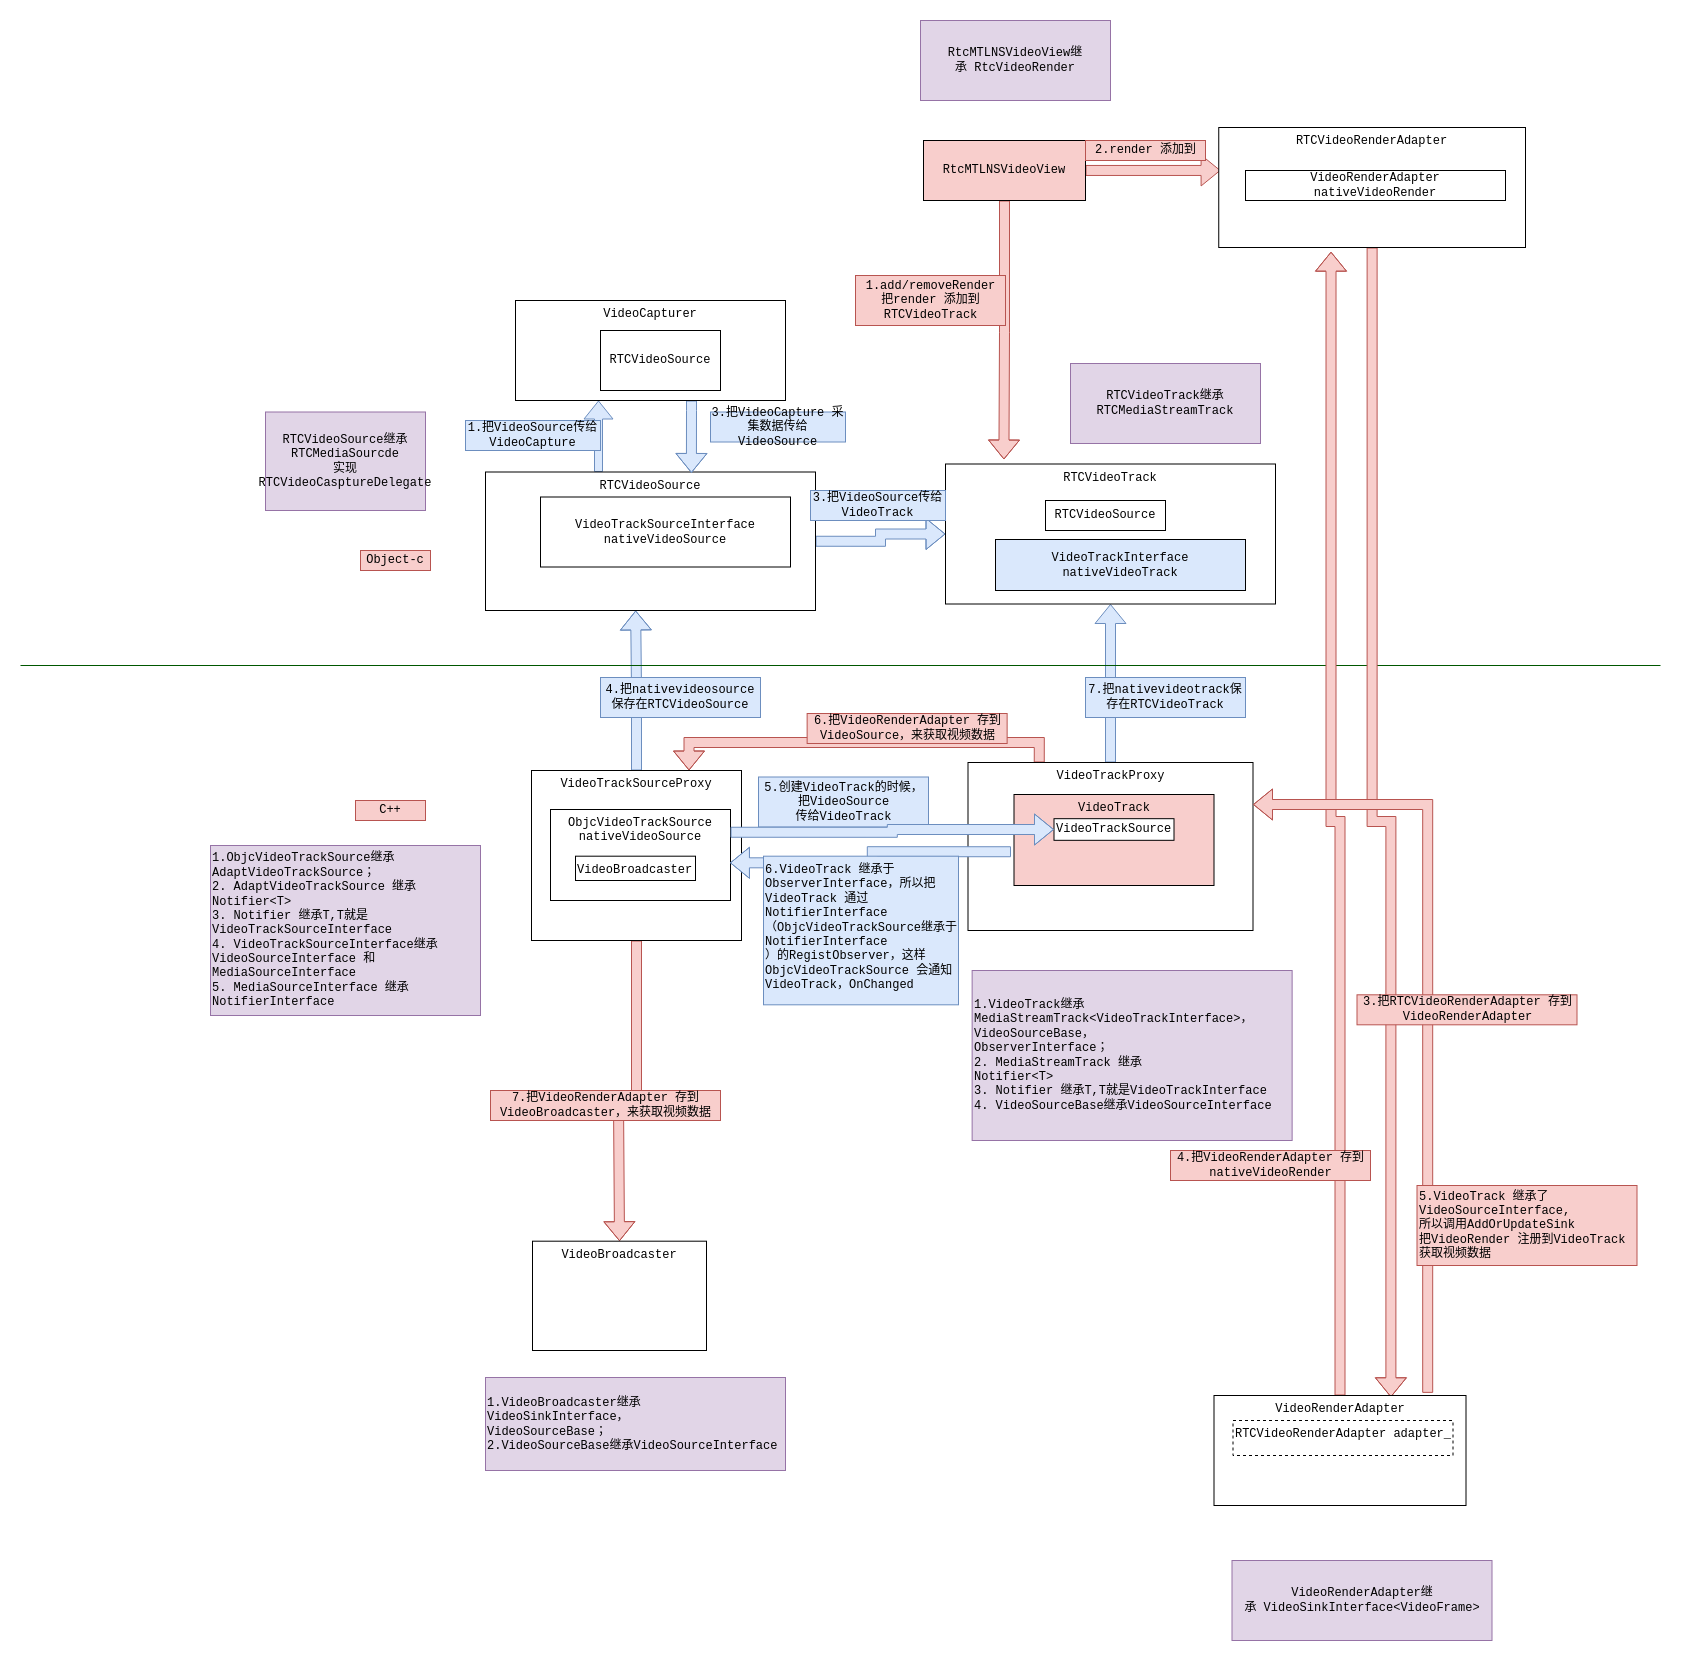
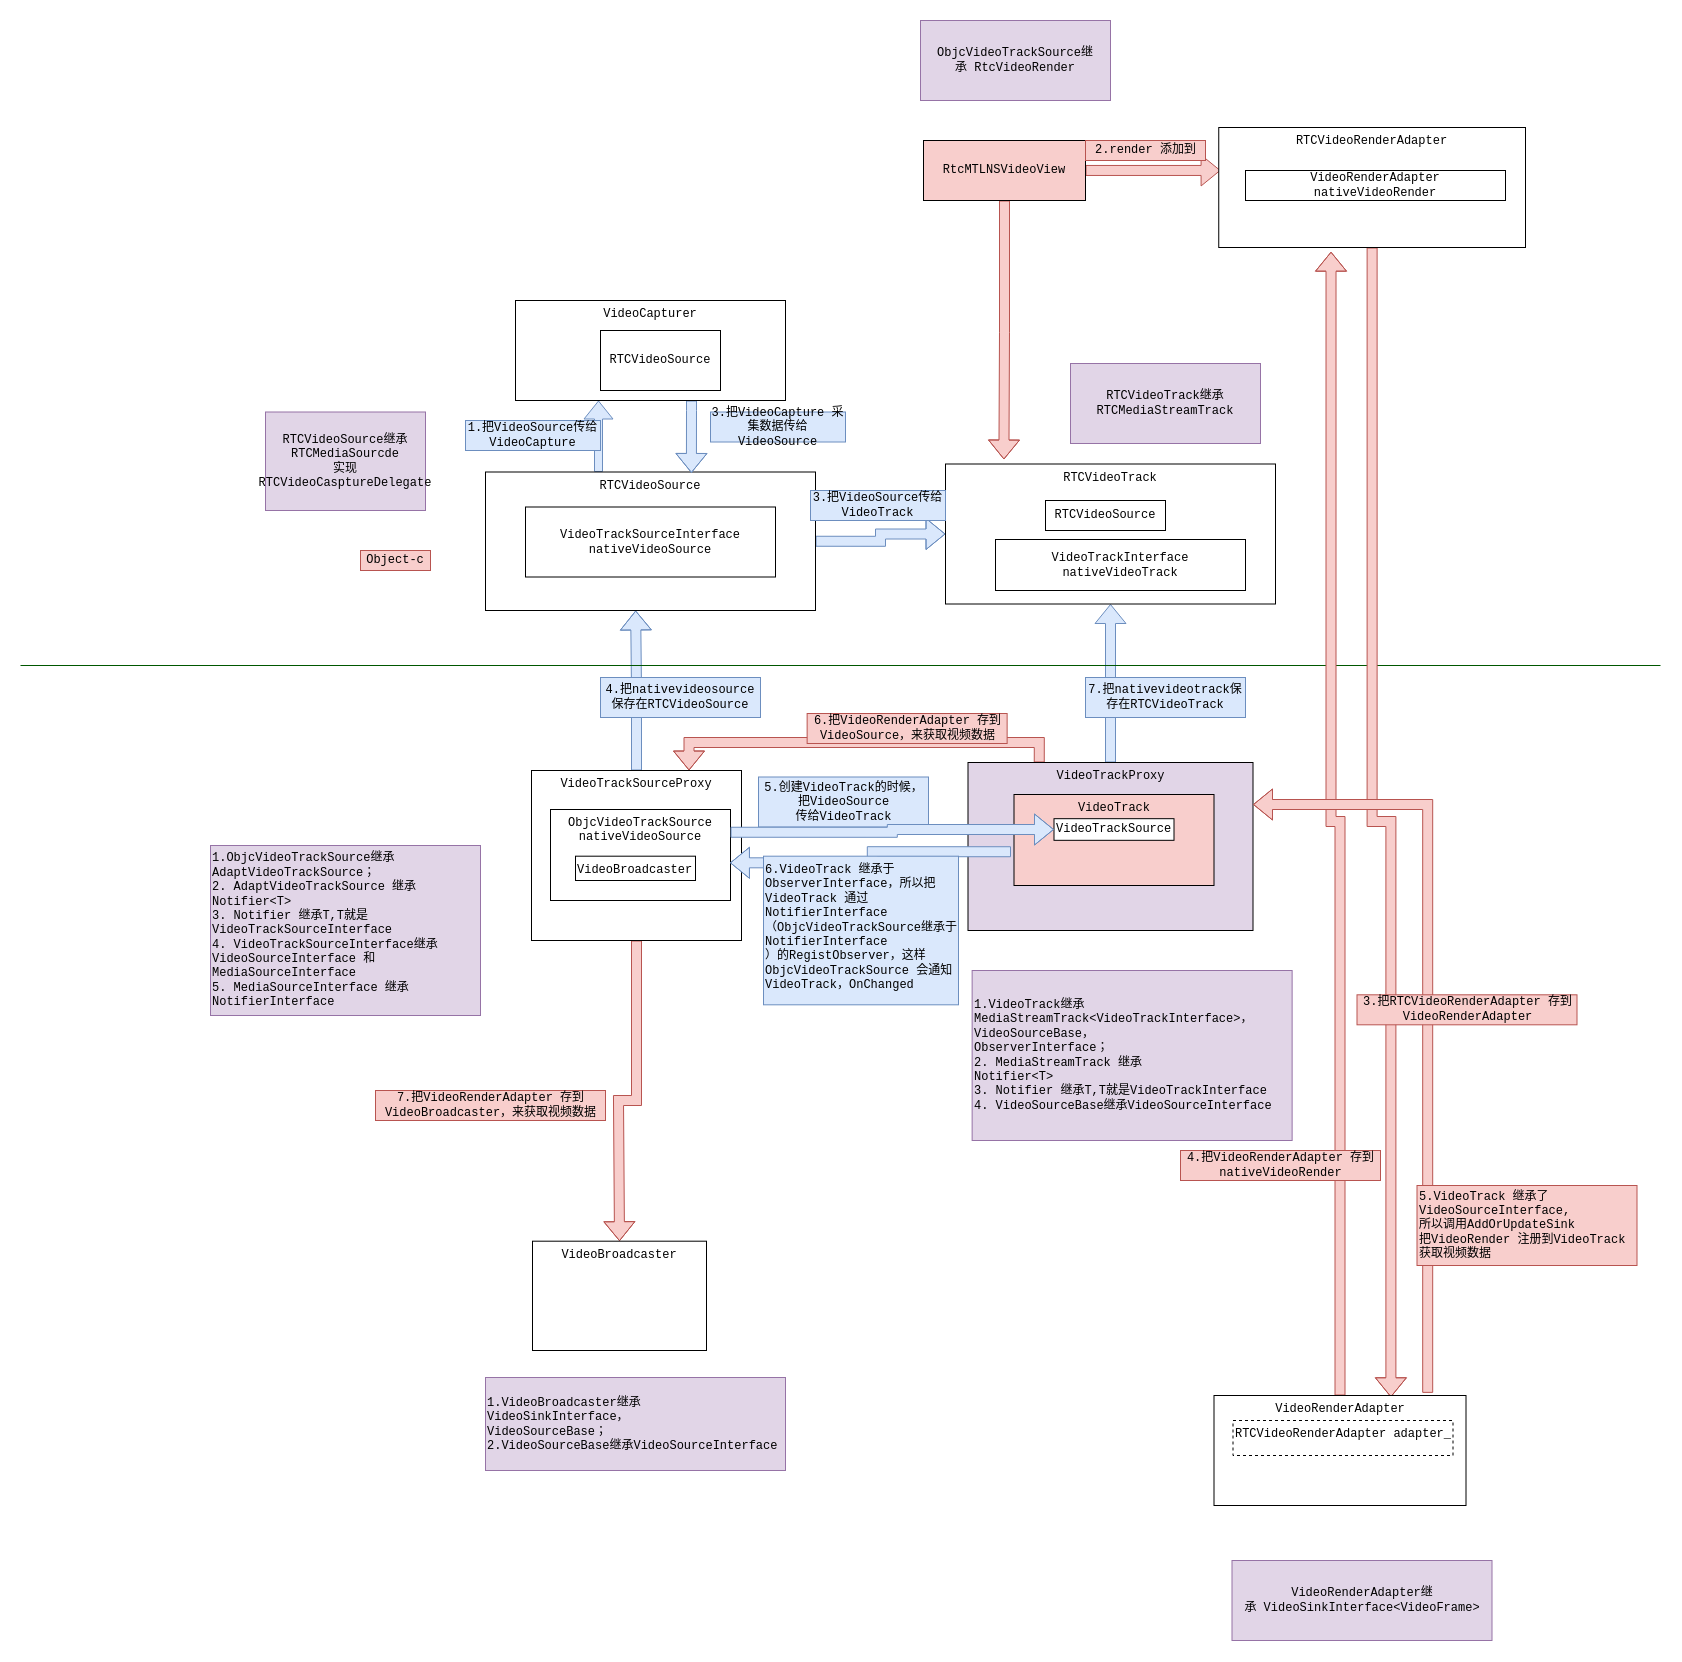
(1016, 61) -> (1016, 61)
(931, 301) -> none
(666, 532) -> (651, 542)
(1121, 565) -> (1121, 565)
(1111, 777) -> (1111, 777)
(391, 811) -> none
(606, 1106) -> (491, 1106)
(1271, 1166) -> (1281, 1166)
